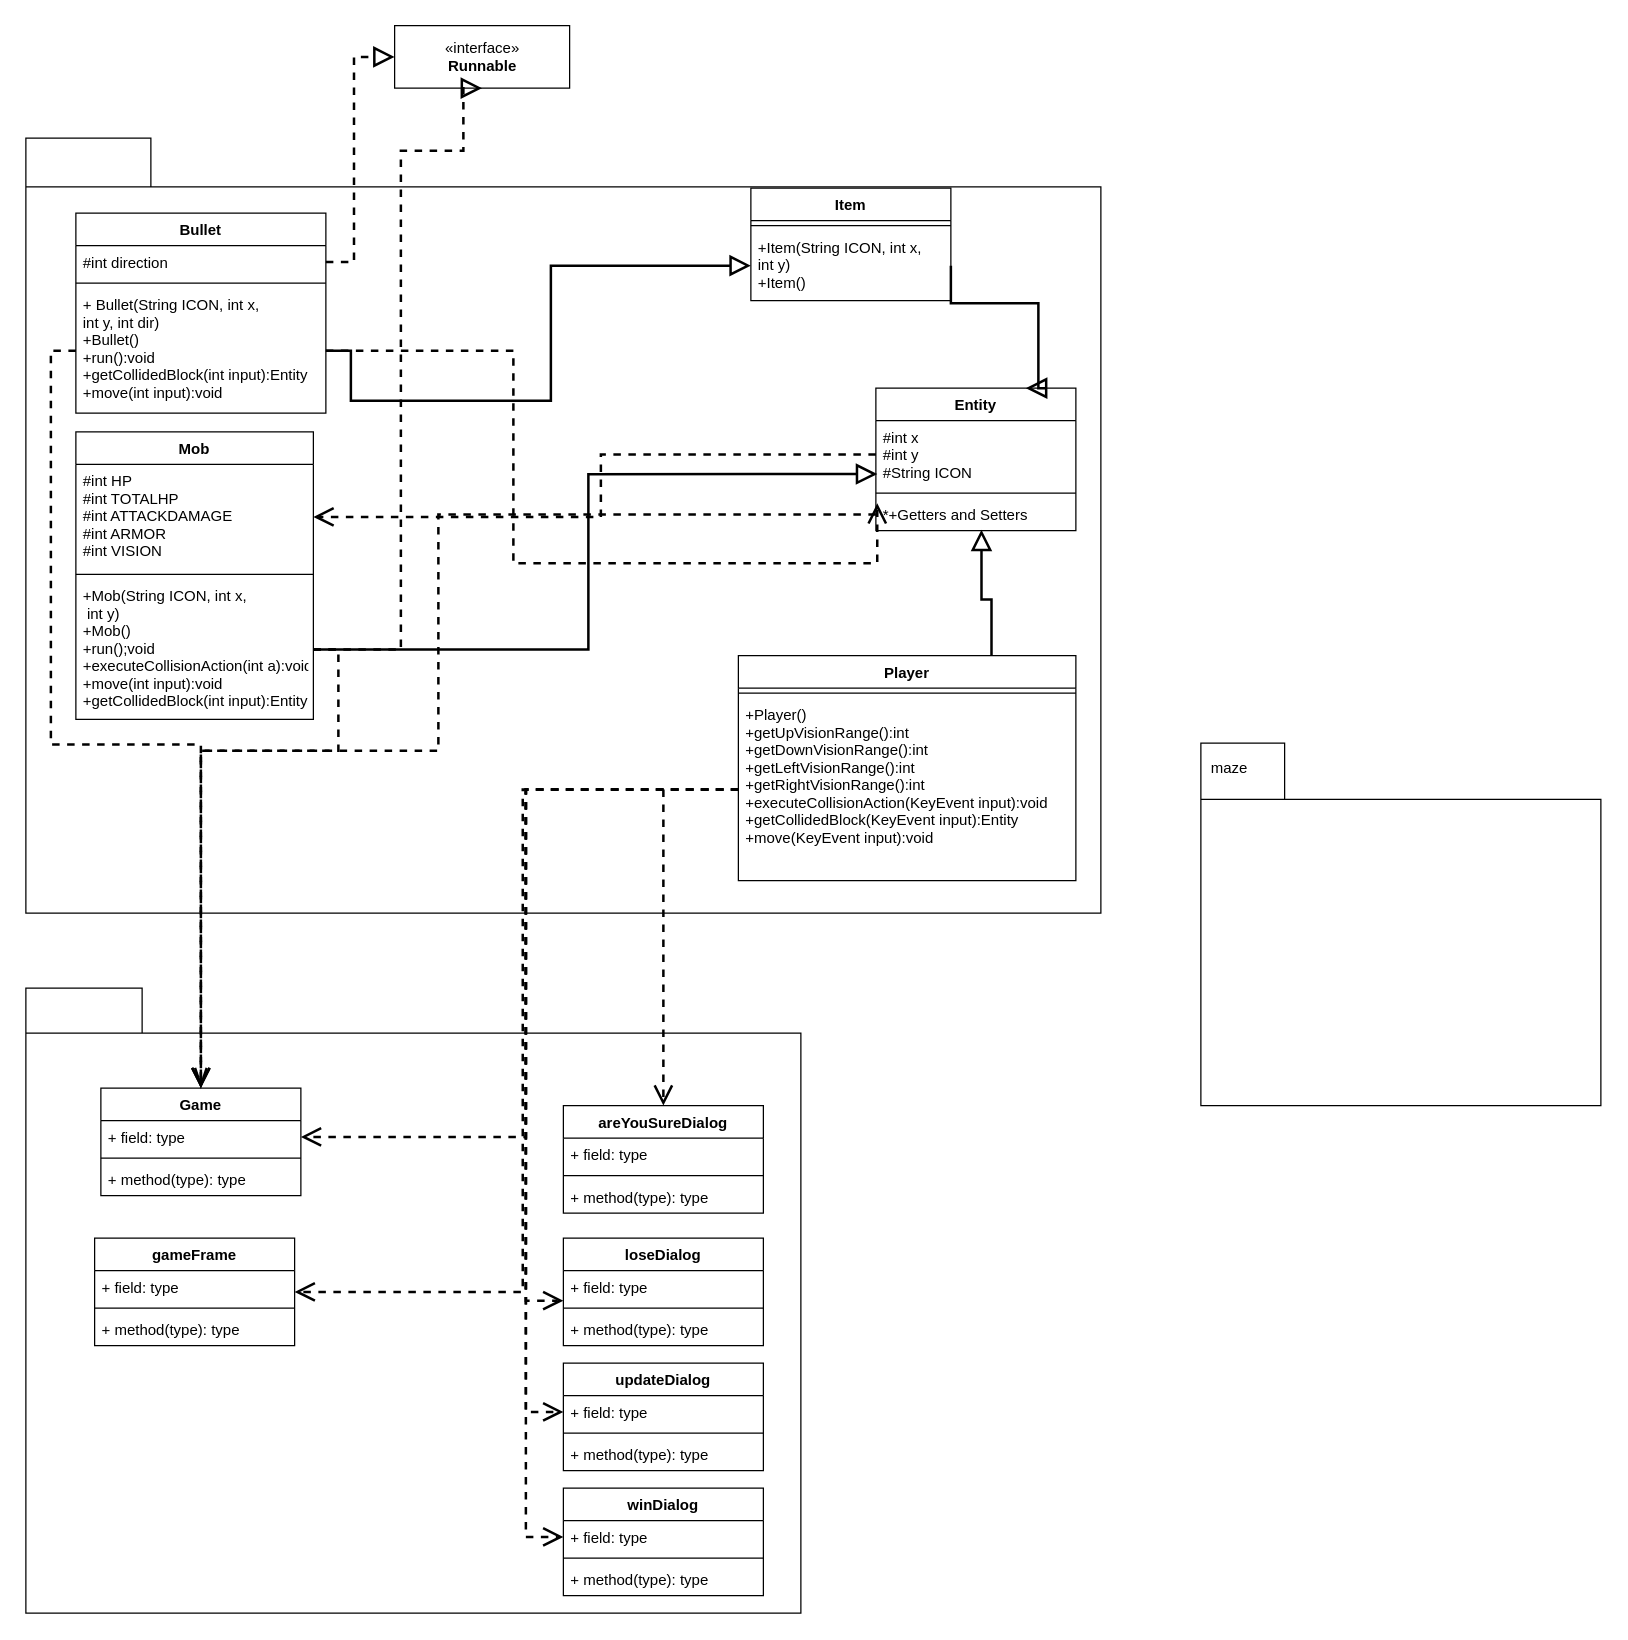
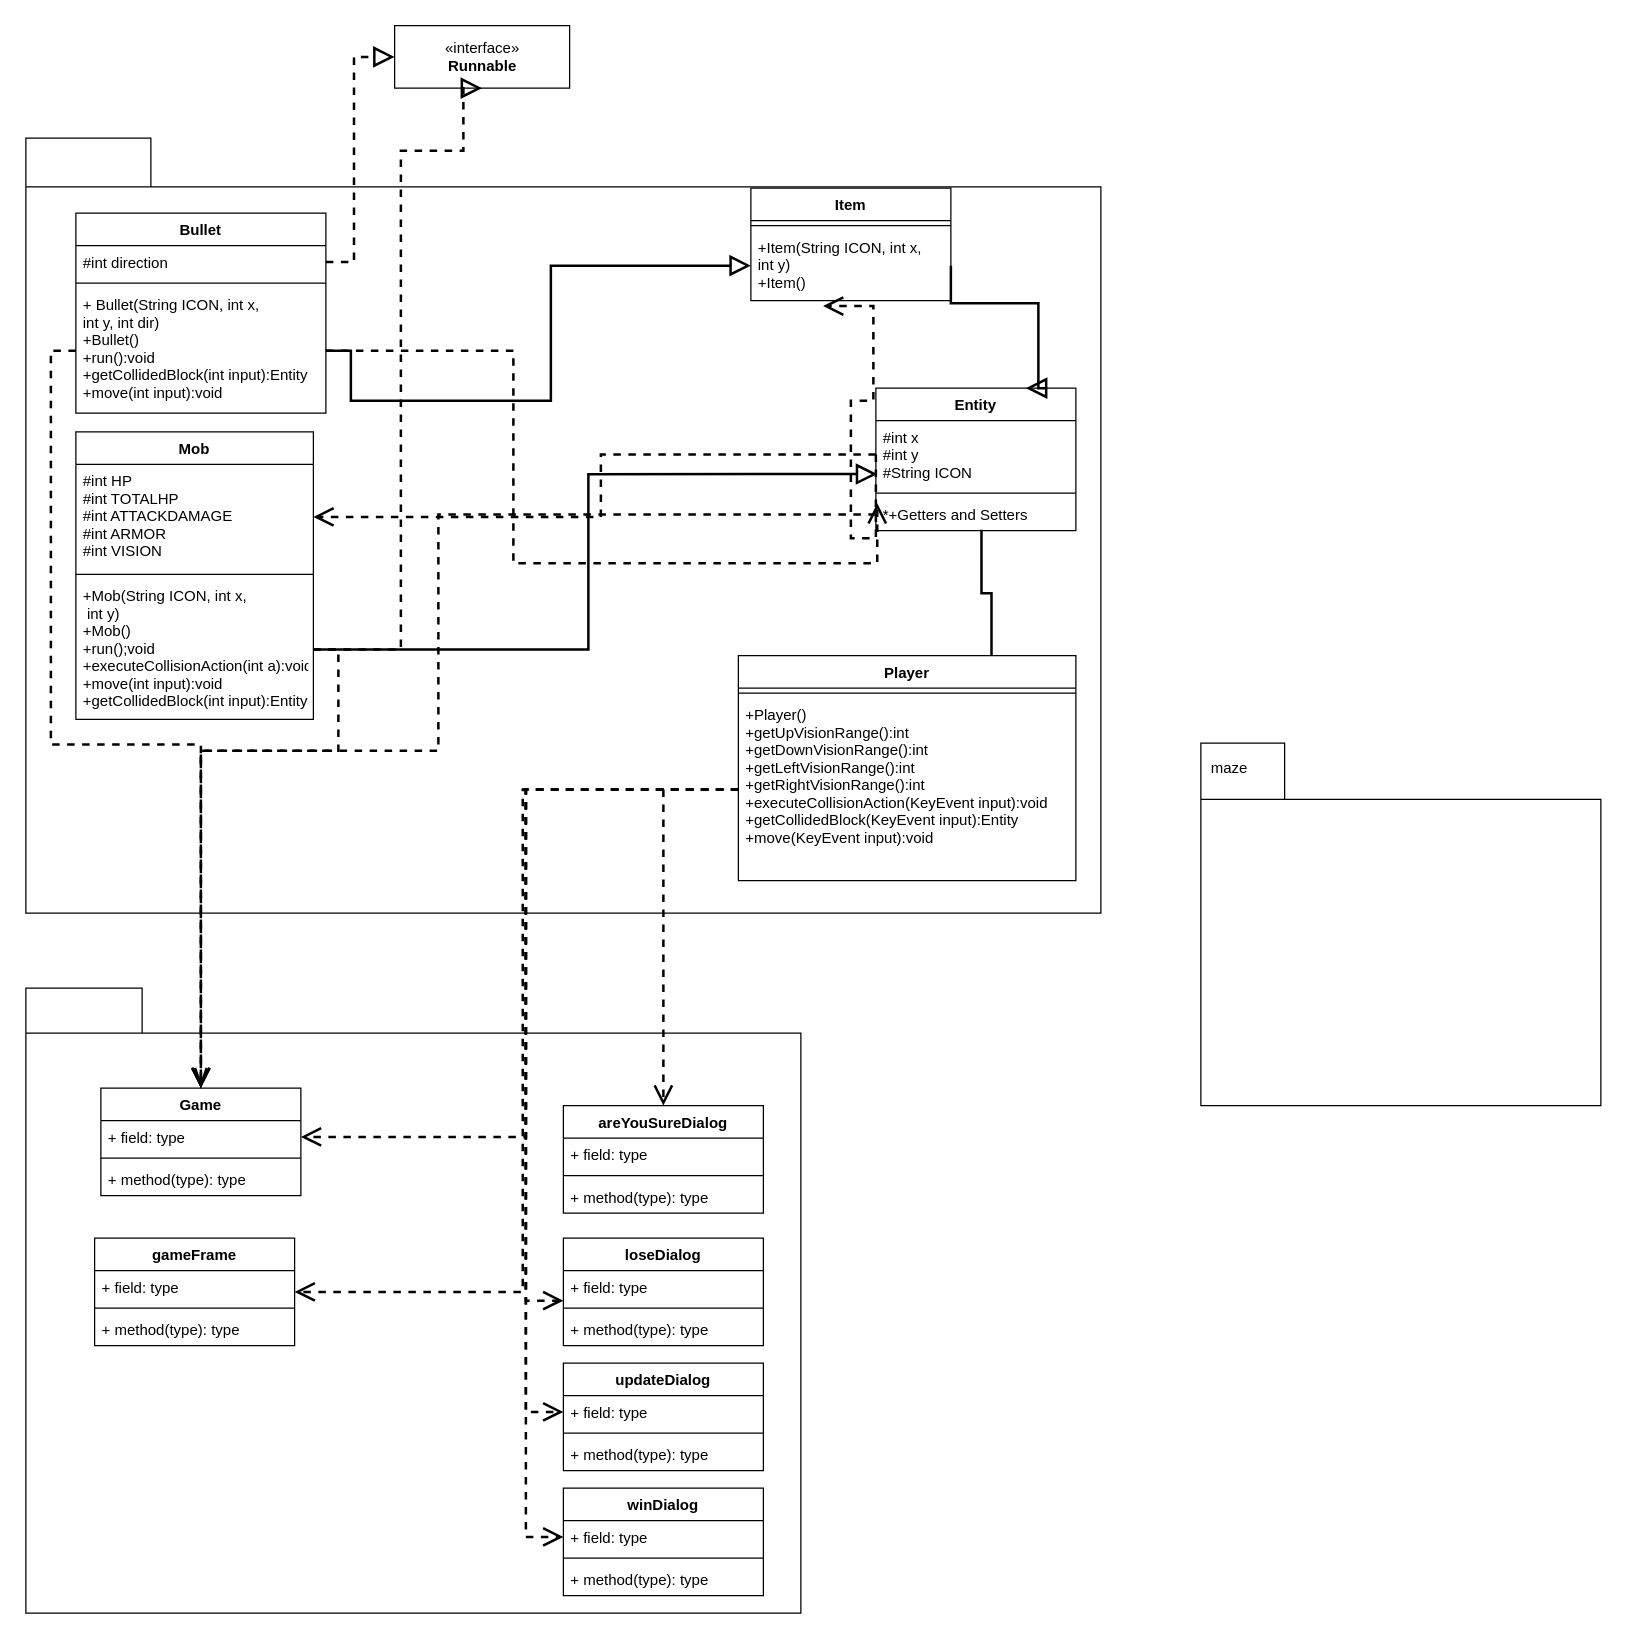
none -> (873, 376)
(981, 551) -> (981, 543)
